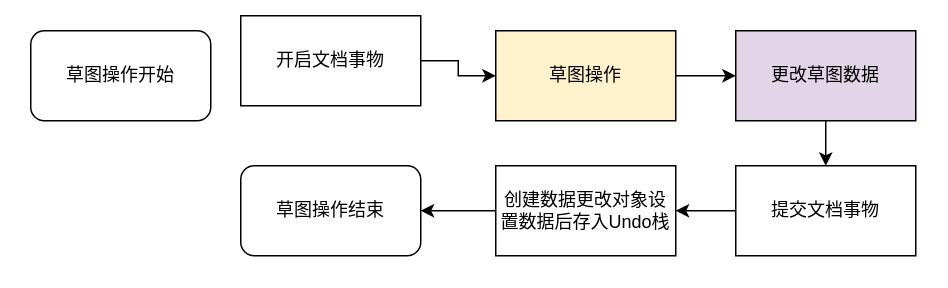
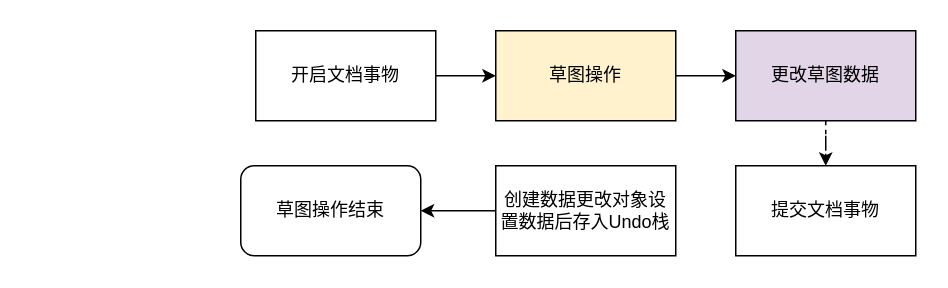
(331, 61) -> (346, 76)
(121, 76) -> none
(826, 130) -> (826, 130)
(711, 211) -> none
